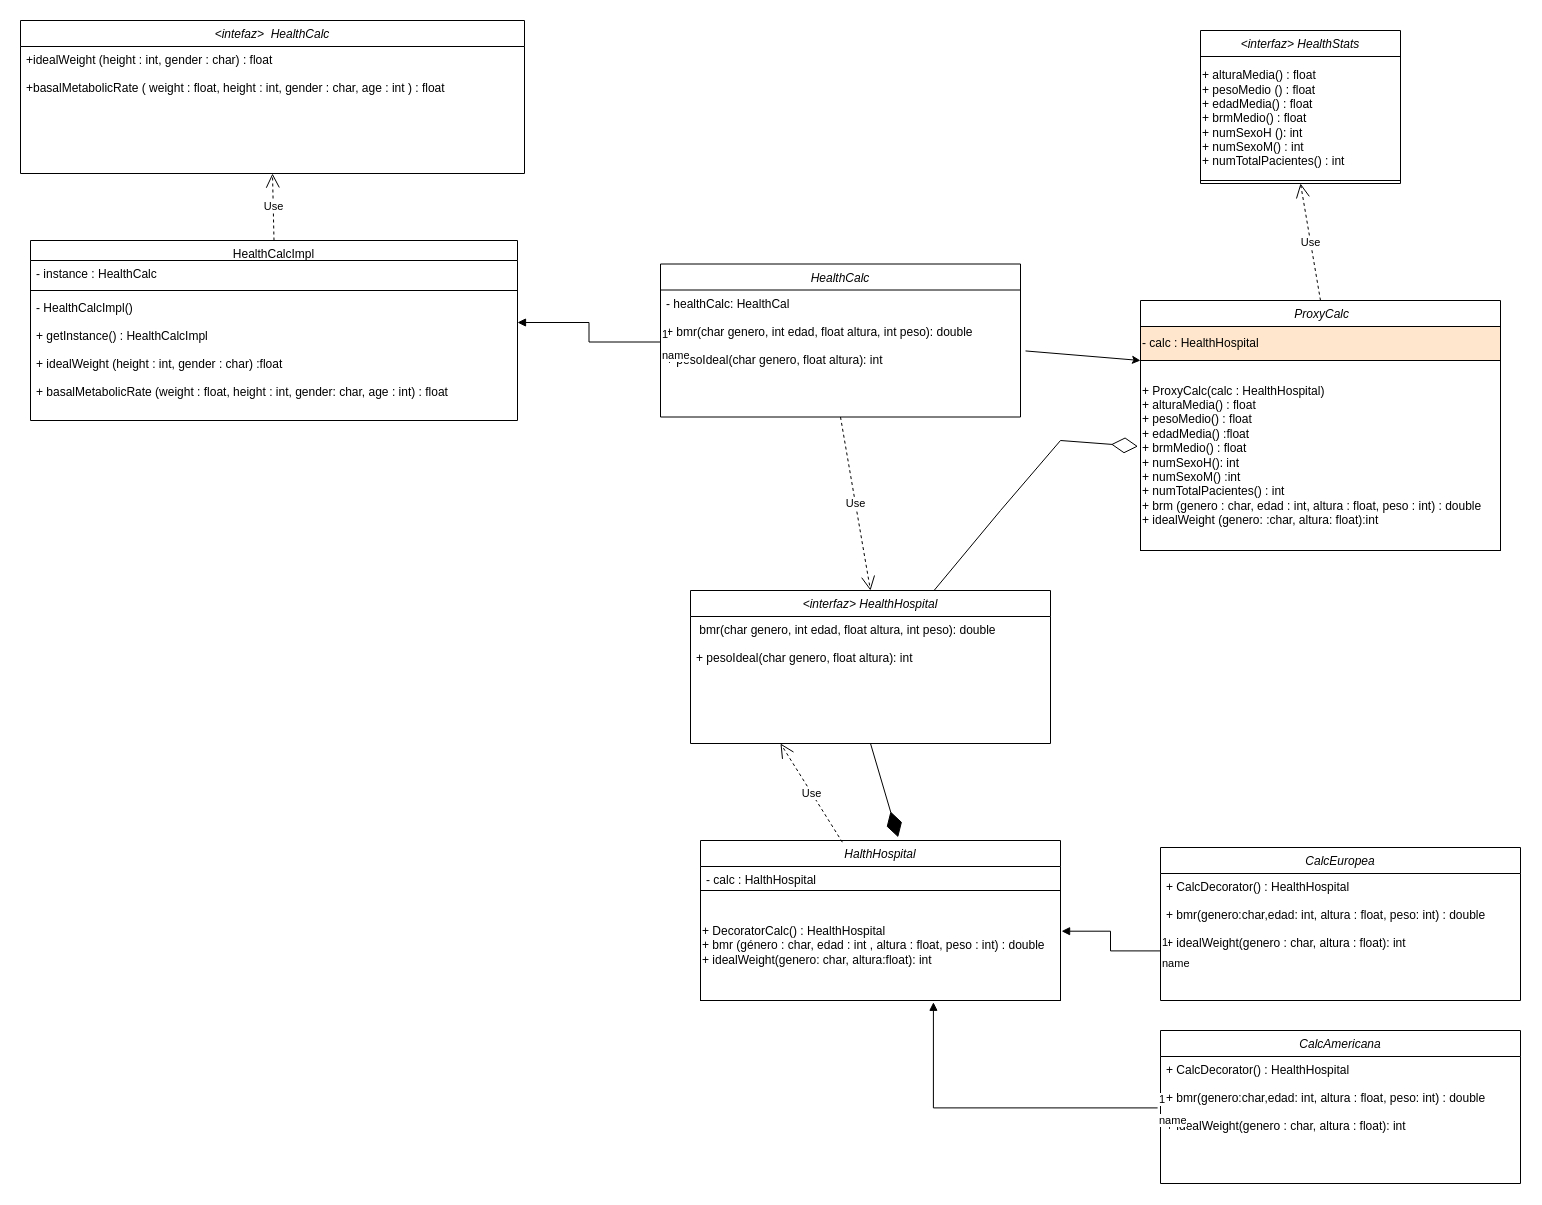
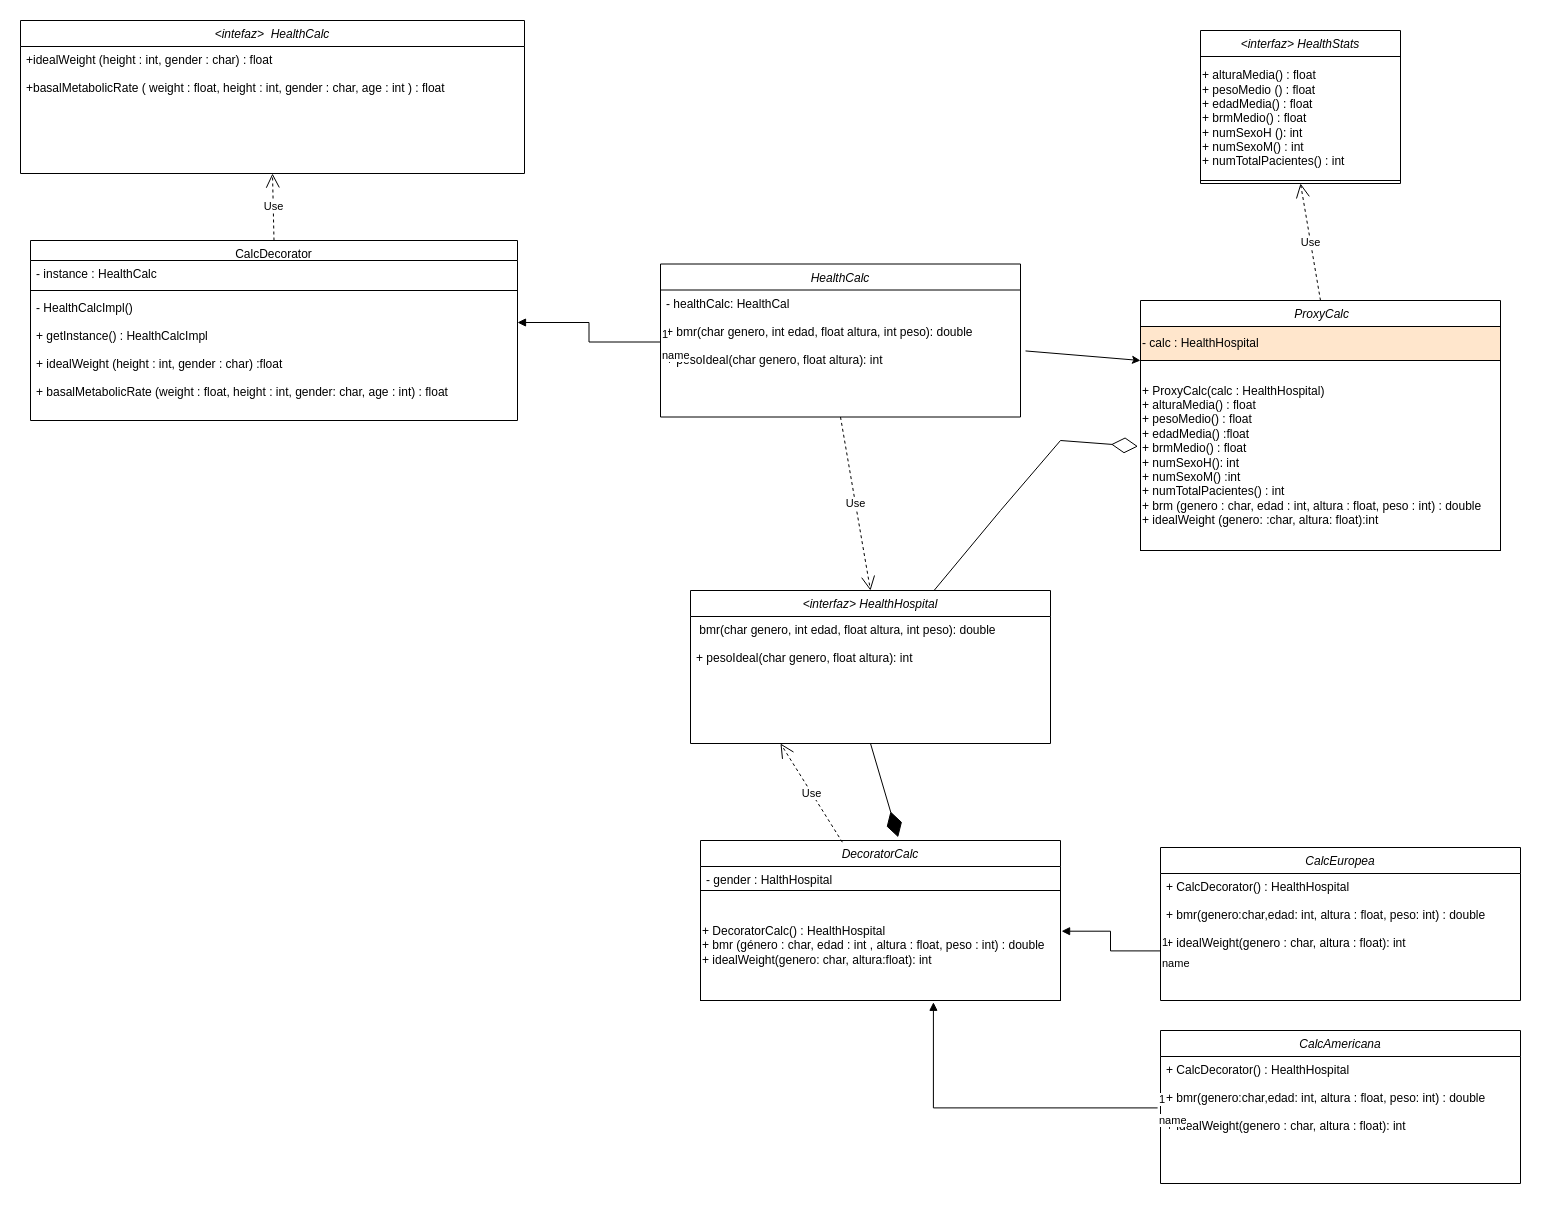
(274, 254) -> (274, 254)
(880, 854) -> (880, 854)
(767, 880) -> (776, 880)
